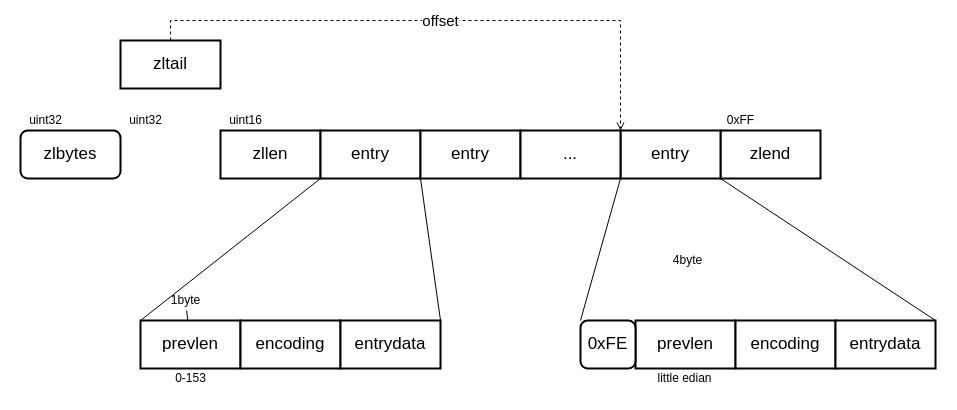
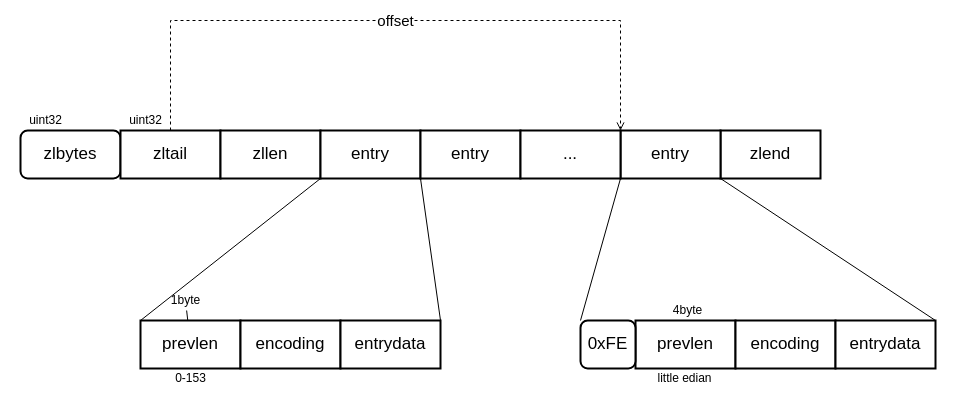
(171, 65) -> (171, 155)
(246, 121) -> none
(741, 121) -> none
(688, 261) -> (688, 311)
